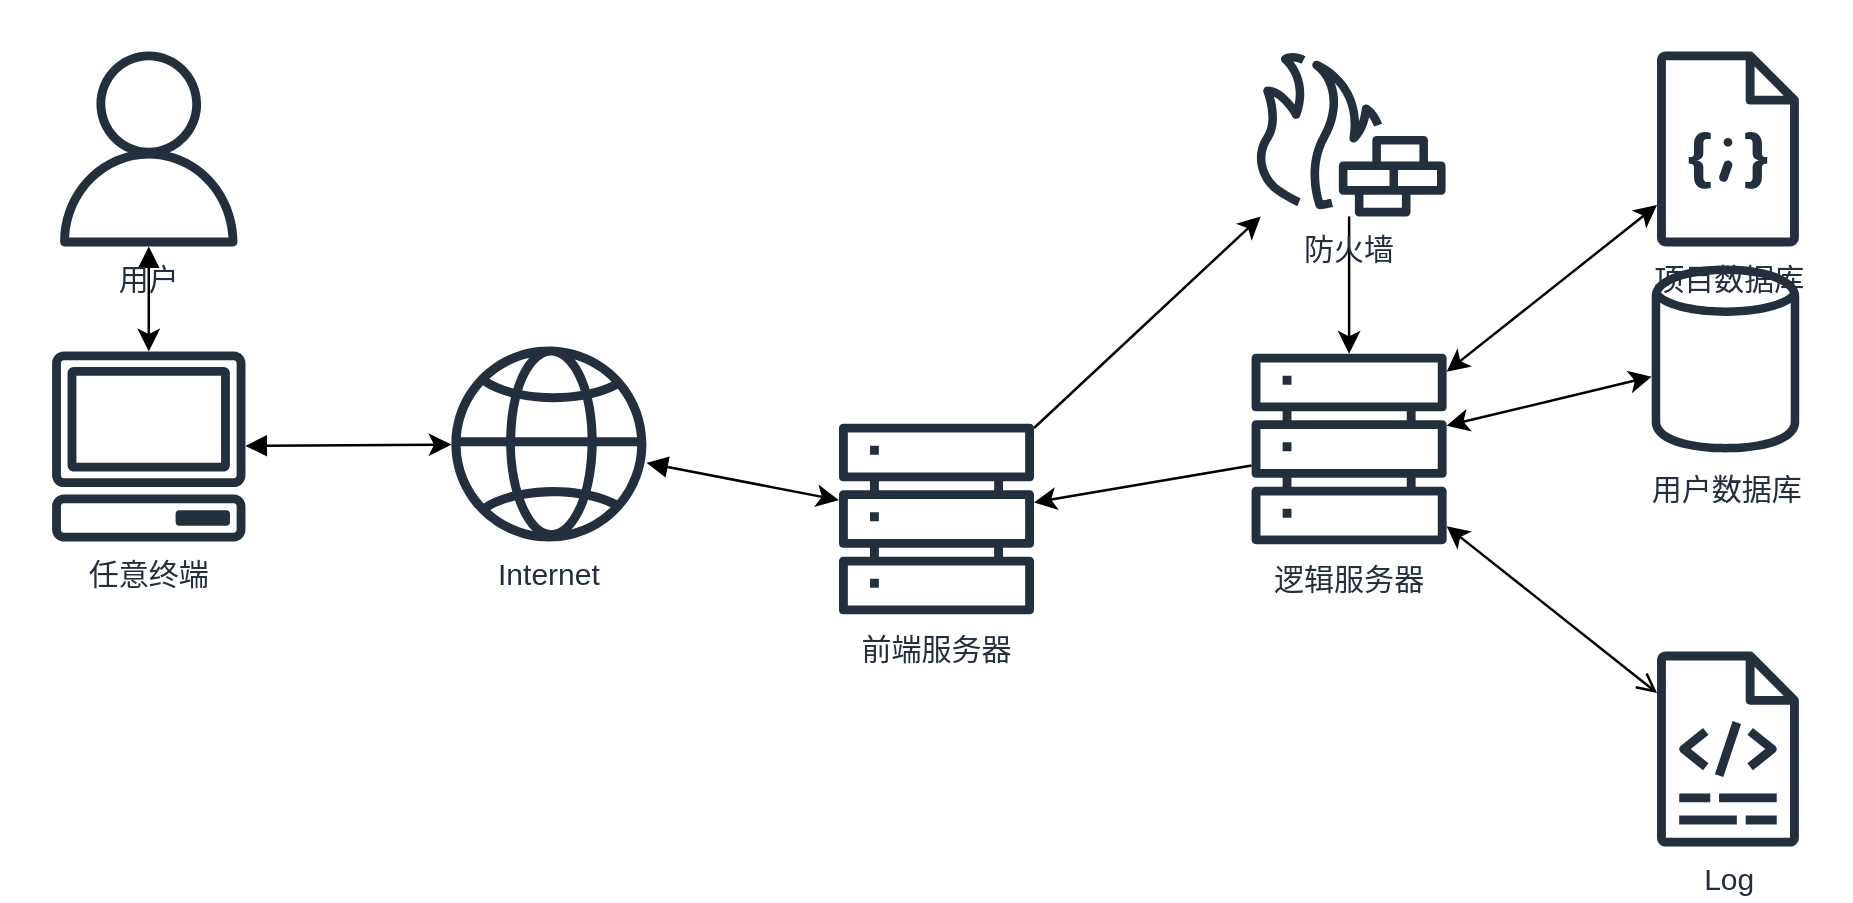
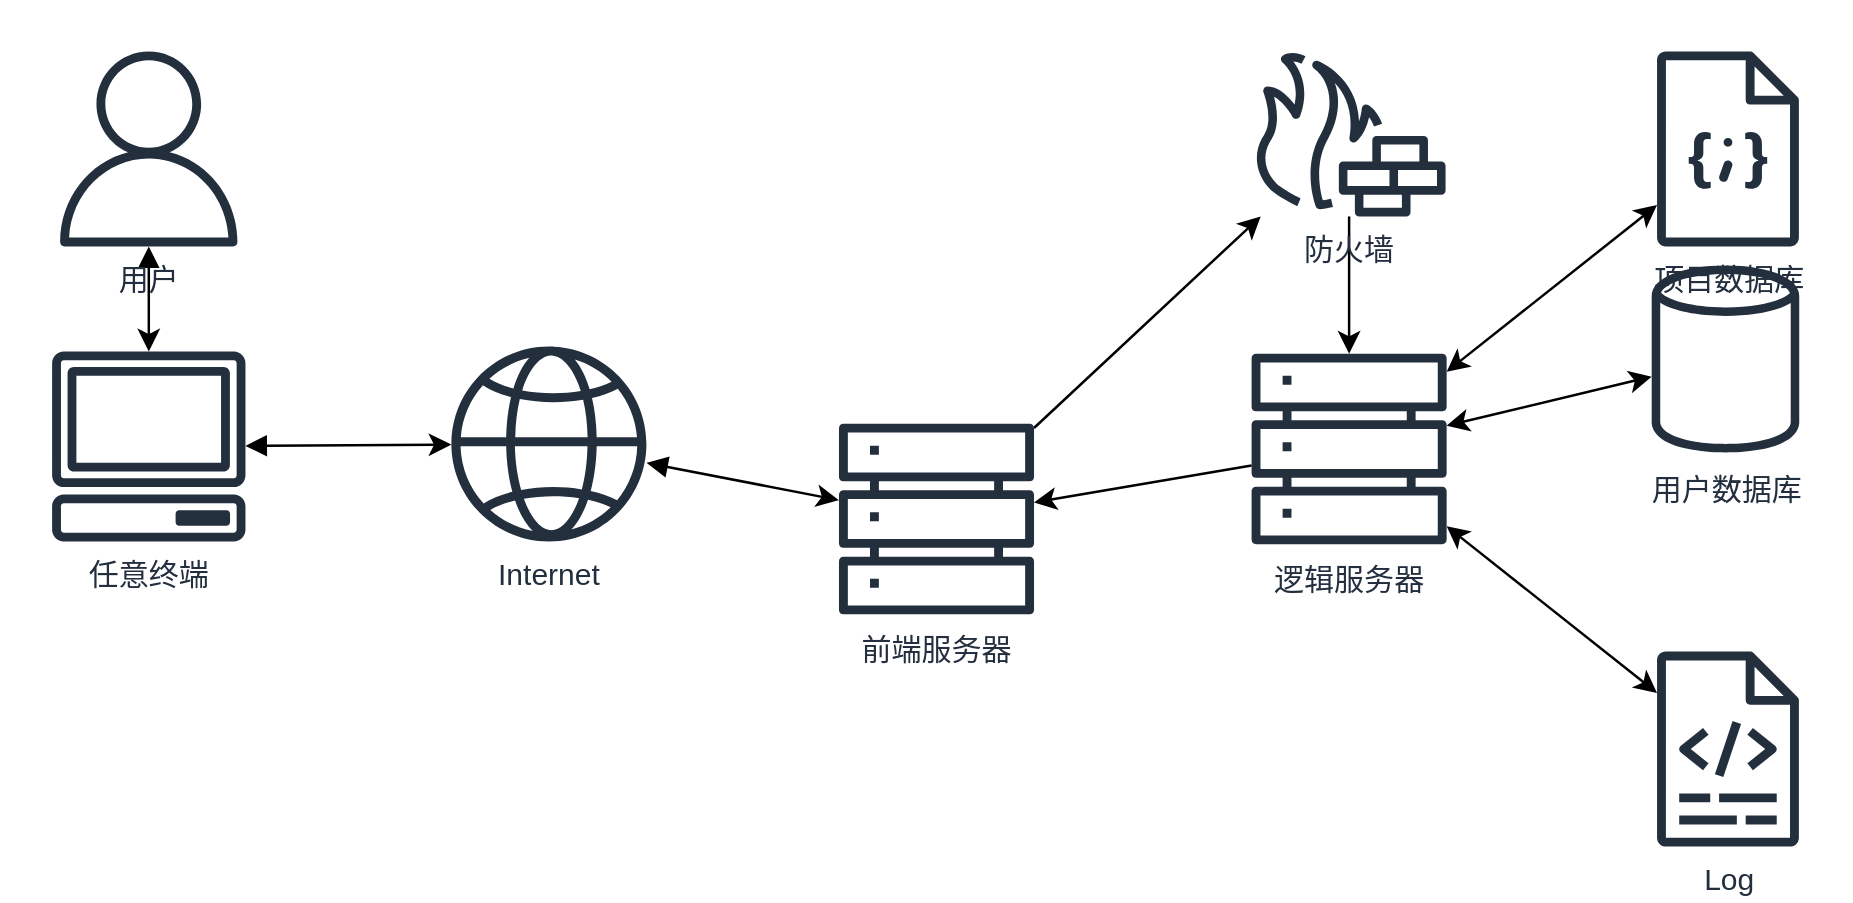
(1646, 684) -> (1643, 681)
